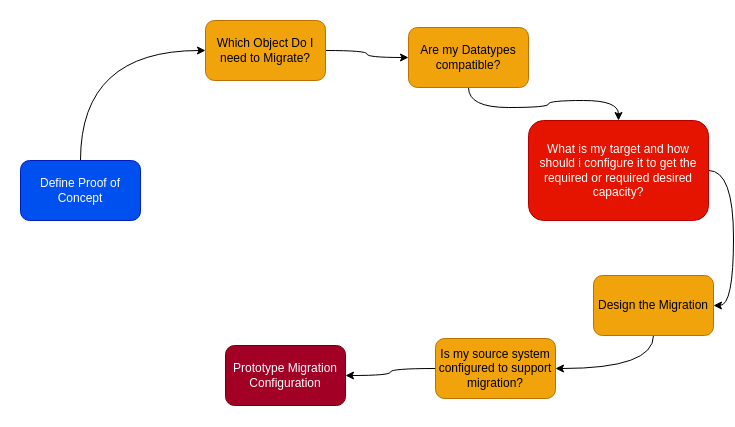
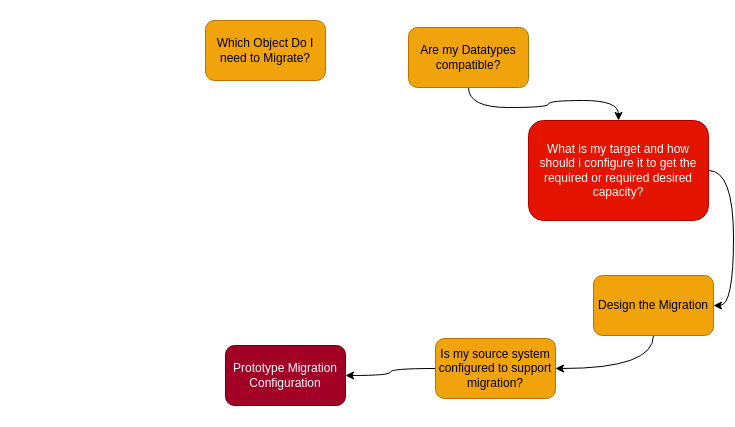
(363, 52) -> none
(112, 77) -> none
(81, 191) -> none
